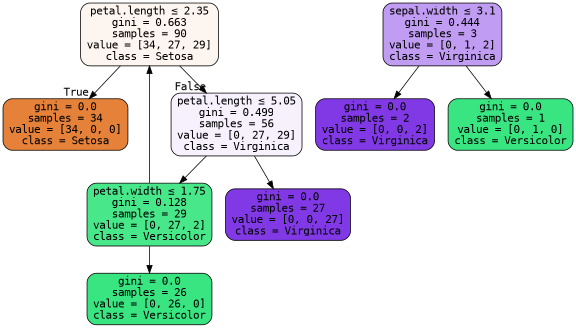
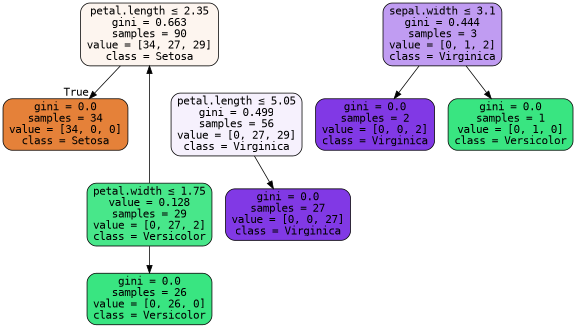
(190, 77) -> none
(196, 167) -> none
(149, 203) -> (149, 203)
